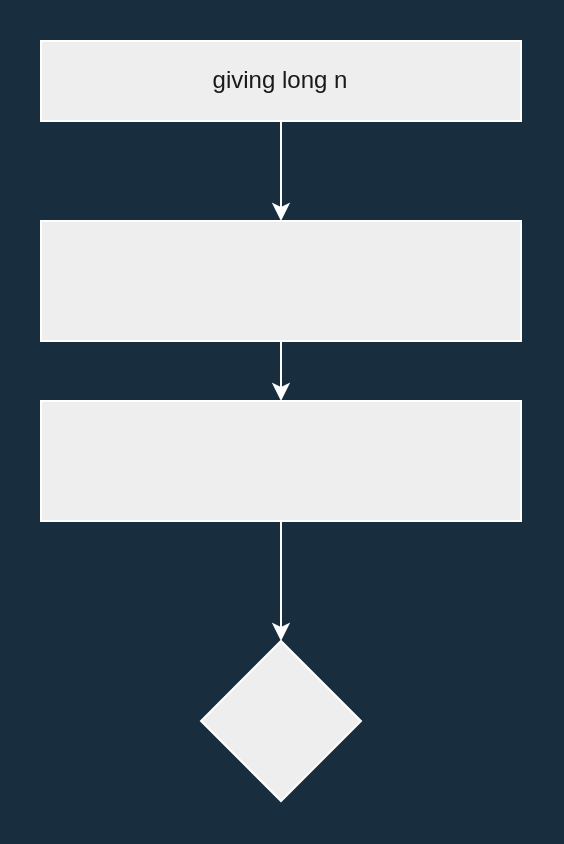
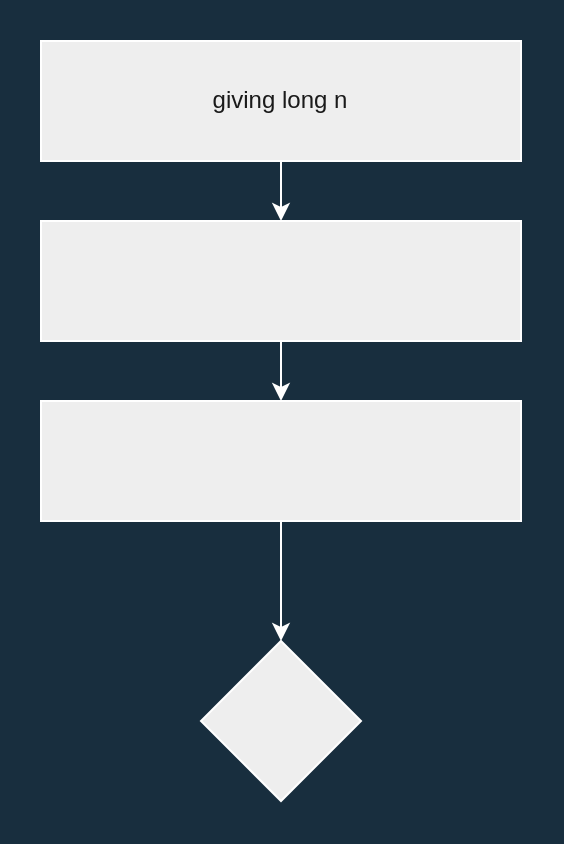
(281, 81) -> (281, 101)
